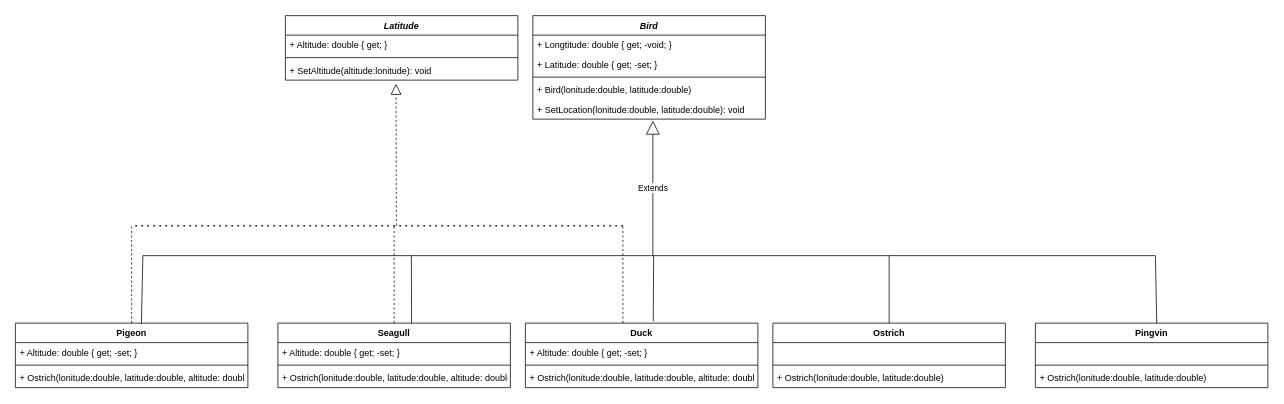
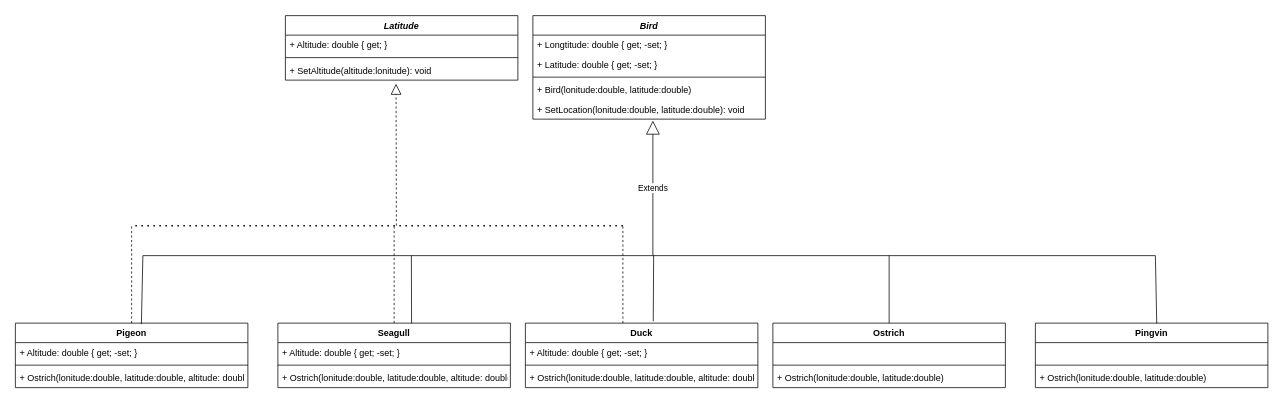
(614, 45) -> (612, 45)
